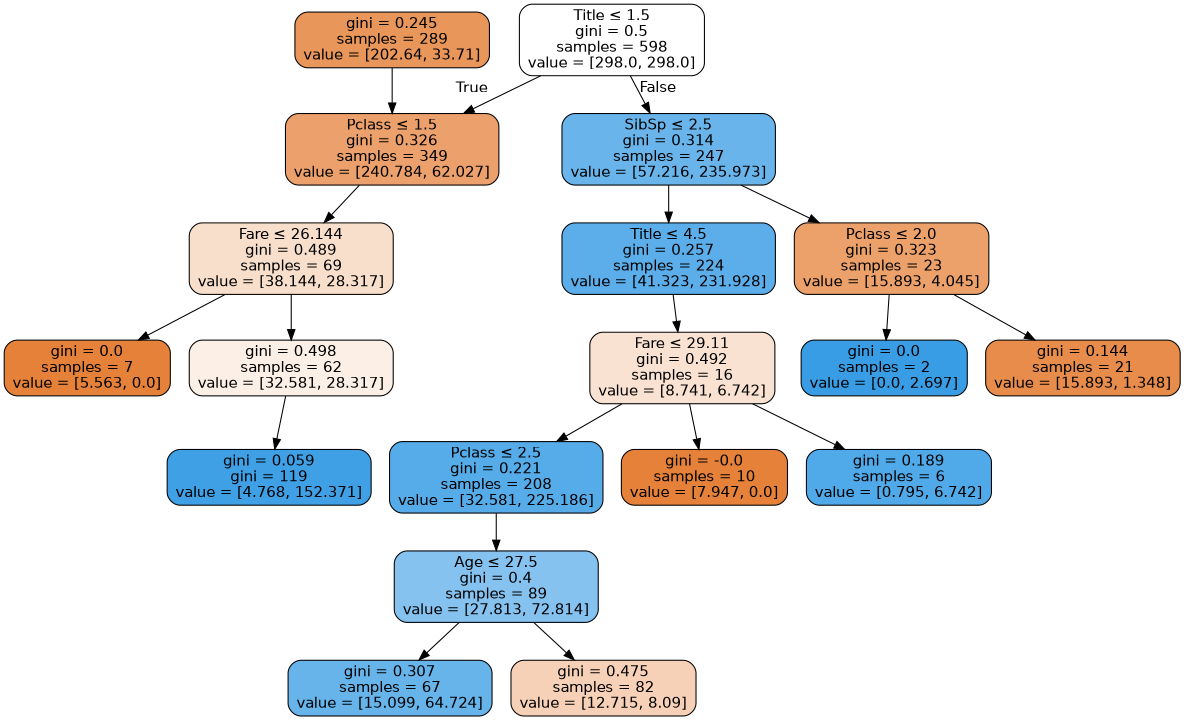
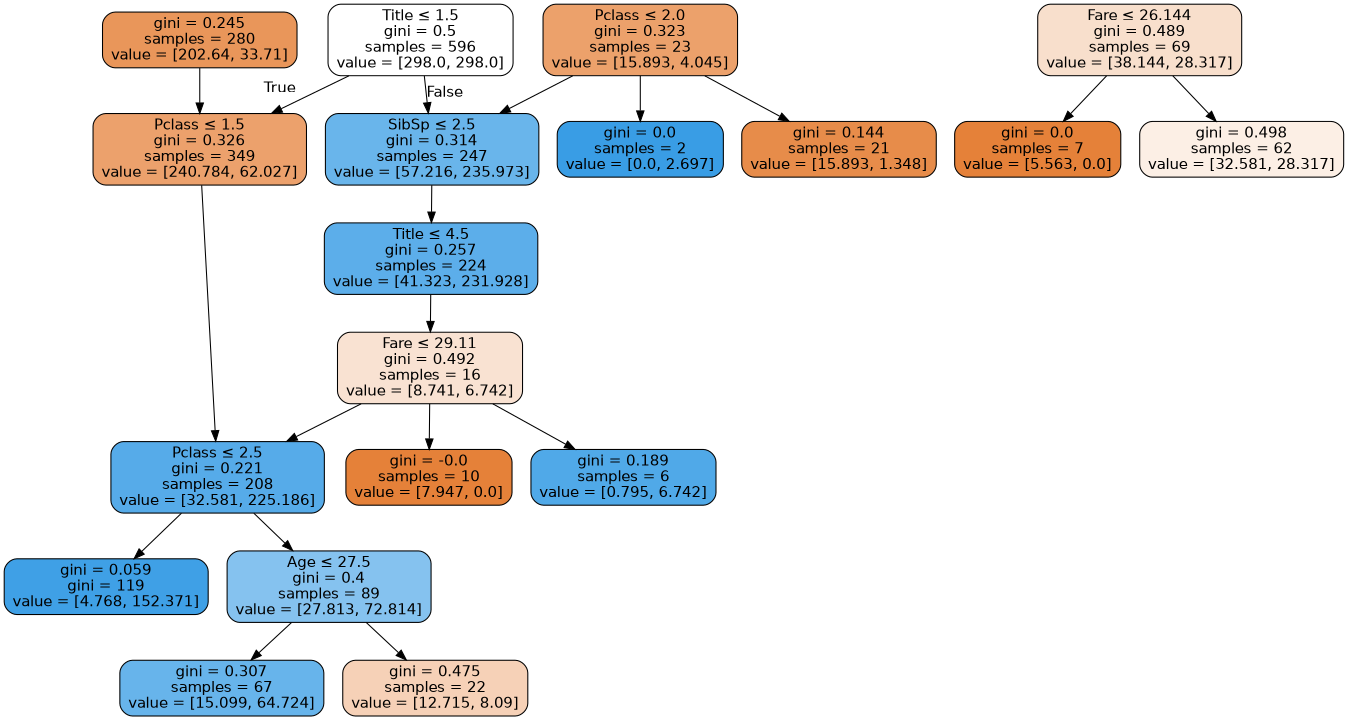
(392, 39) -> (200, 39)
(612, 47) -> (421, 47)
(345, 200) -> (208, 308)
(775, 202) -> (541, 92)
(281, 417) -> (162, 532)
(603, 688) -> (435, 688)
